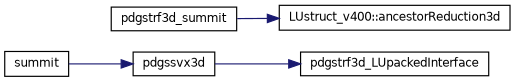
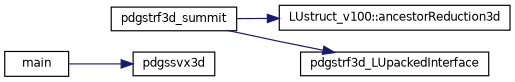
(395, 18) -> (395, 18)
(37, 64) -> (37, 64)
(252, 64) -> (275, 40)
